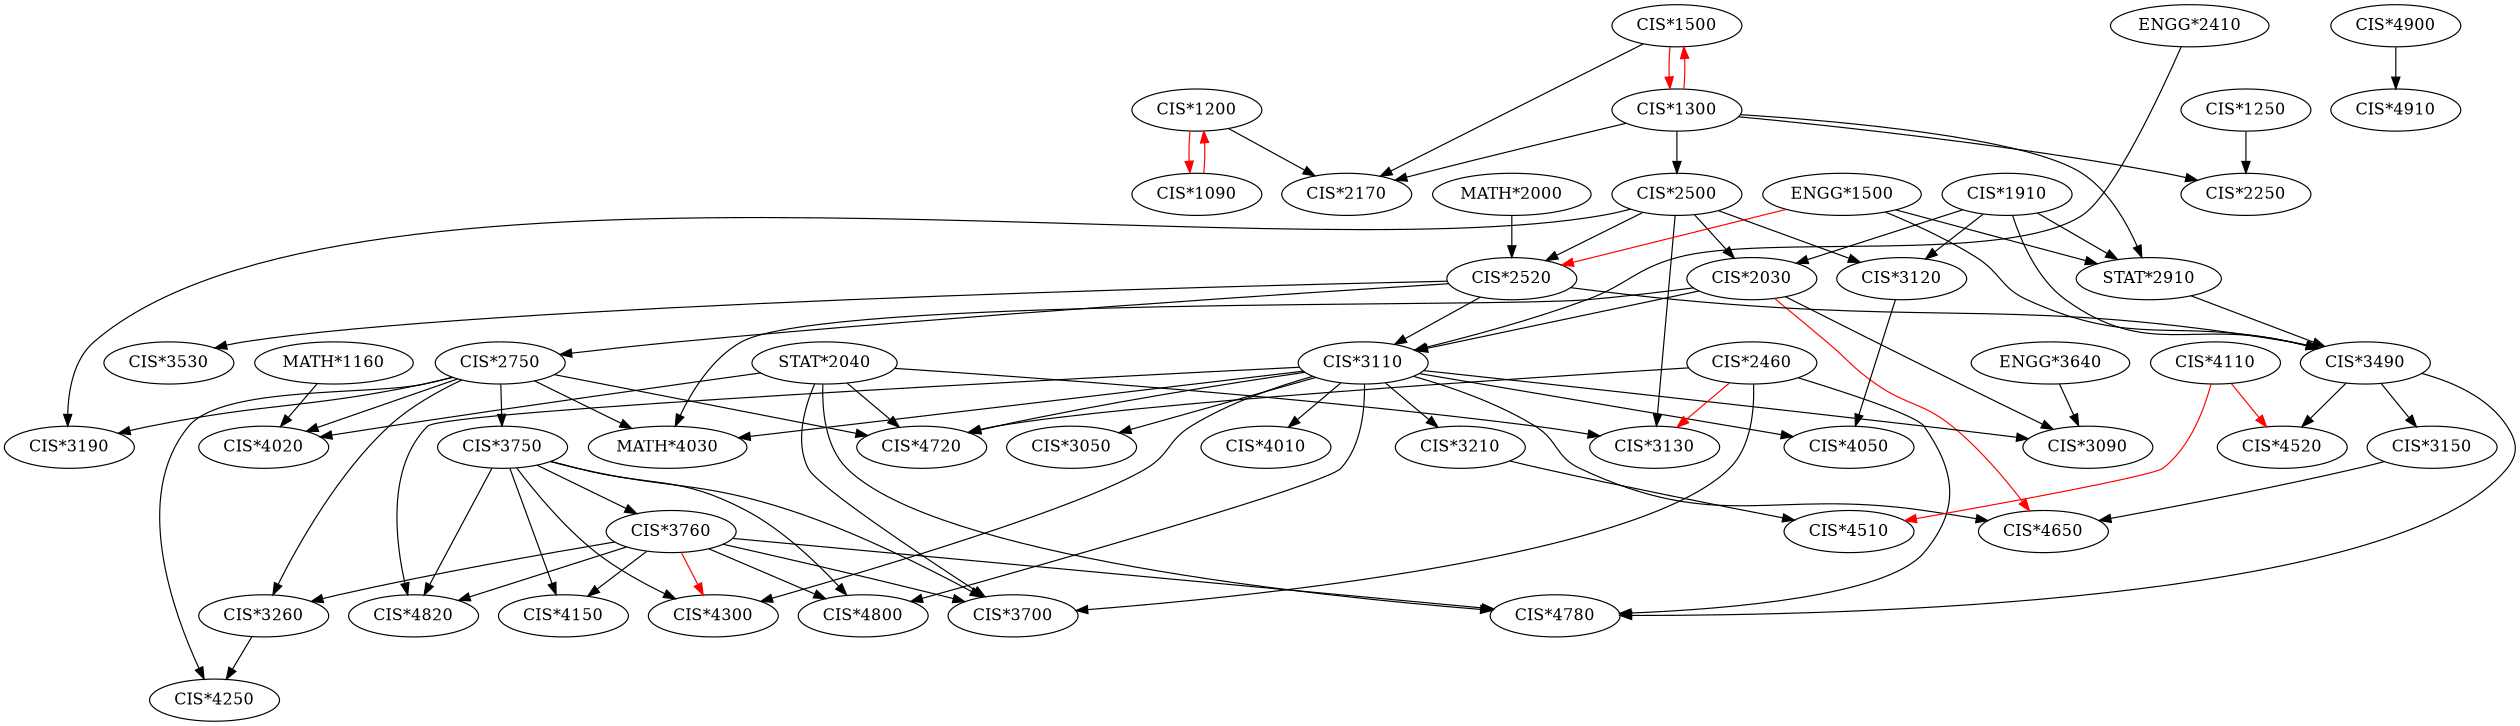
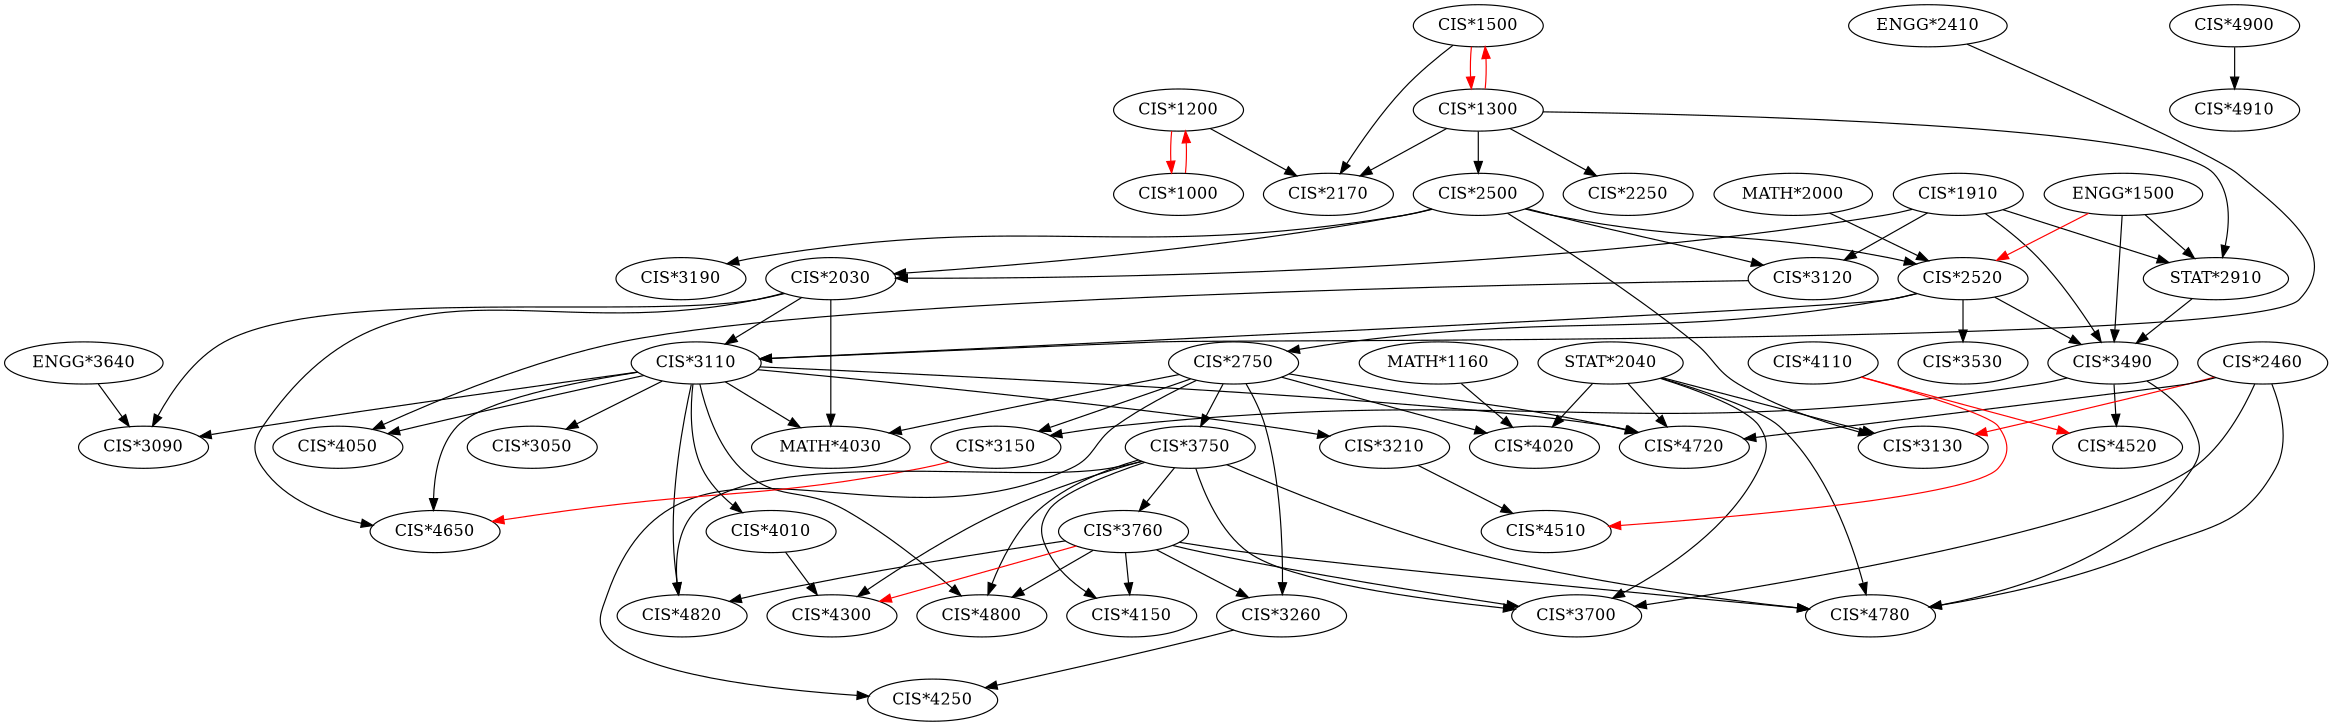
(2246, 110) -> none
(1197, 194) -> (1179, 194)
(1901, 398) -> (424, 316)
(283, 406) -> (1127, 401)
(2248, 492) -> (660, 500)
(1054, 509) -> (798, 569)
none -> (1506, 561)
